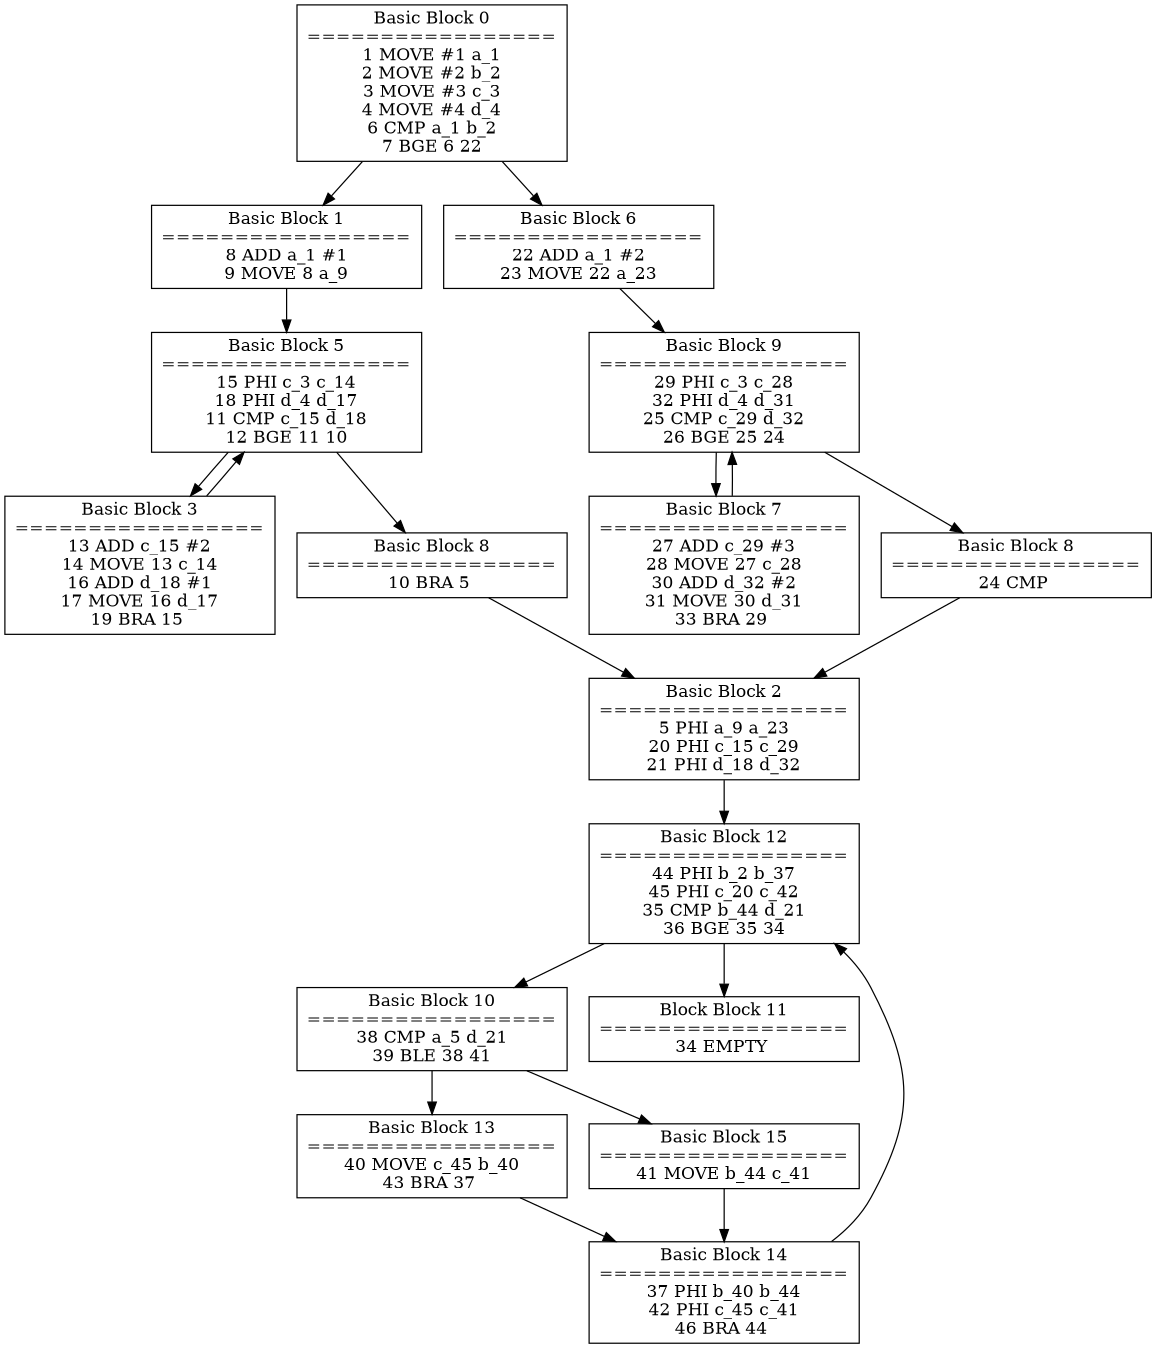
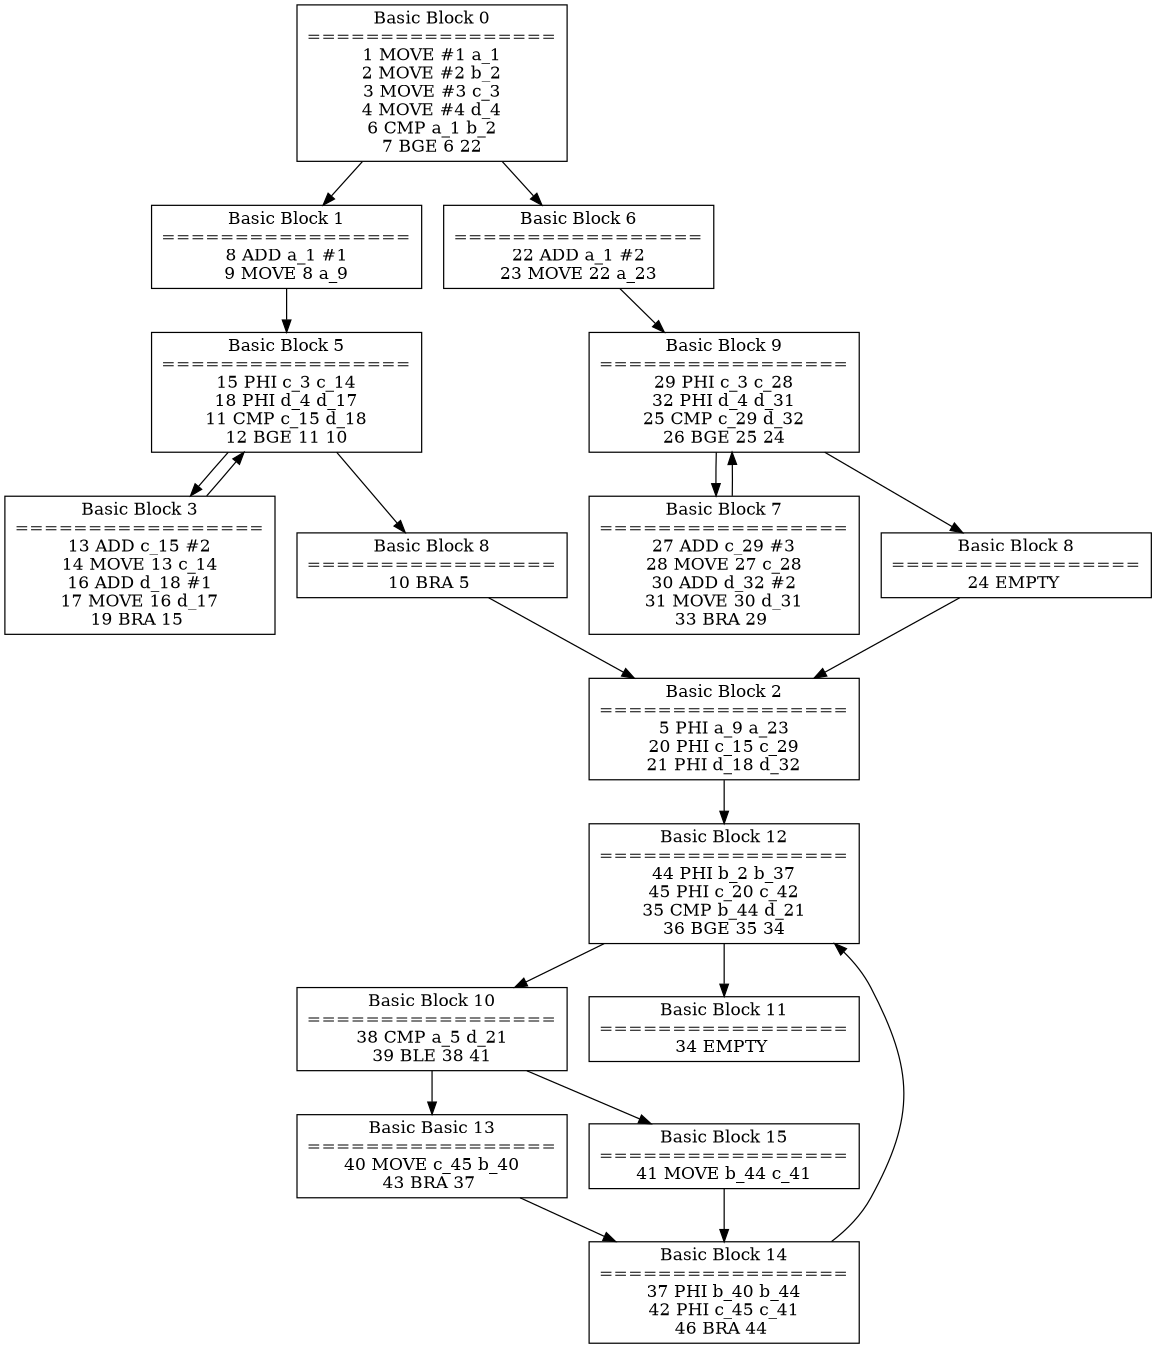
(1016, 565) -> (1016, 565)
(724, 1029) -> (724, 1029)
(432, 1156) -> (432, 1156)
